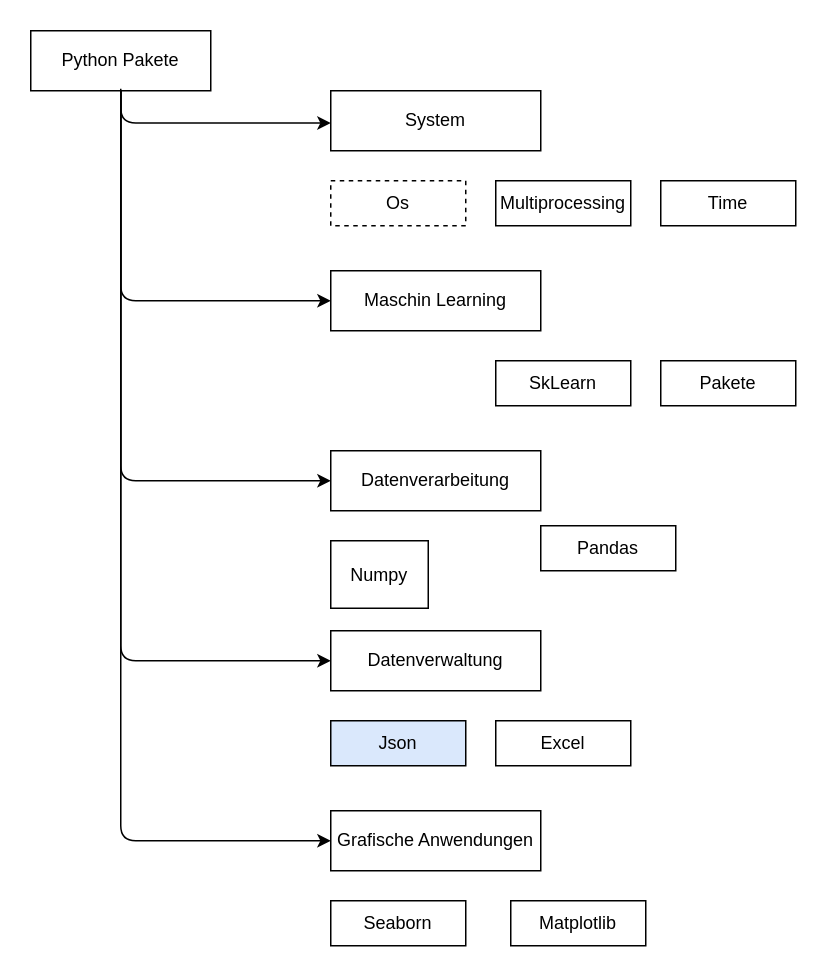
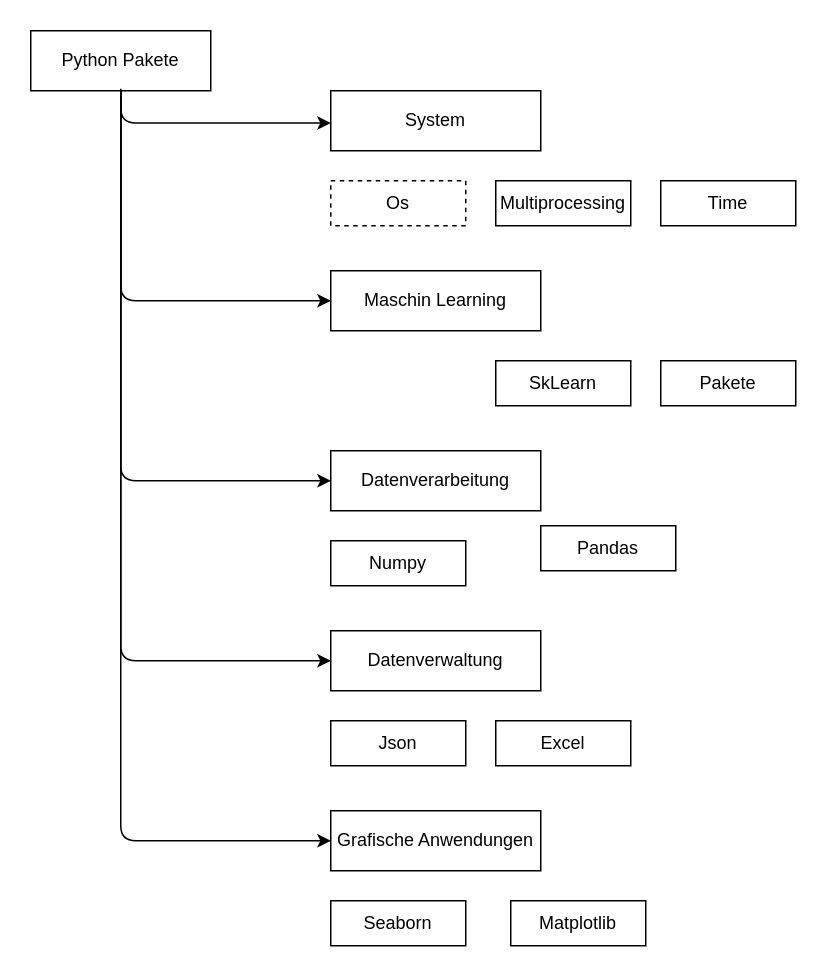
(380, 575) -> (398, 563)
(398, 743) -> (398, 743)
